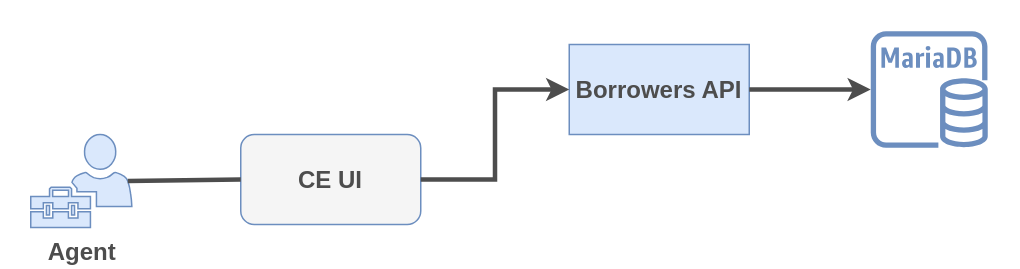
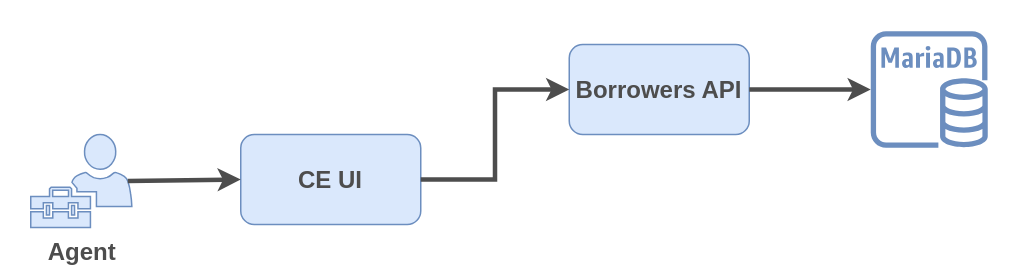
(659, 89) -> (659, 89)
(238, 179) -> (220, 180)
(331, 179) -> (331, 179)
